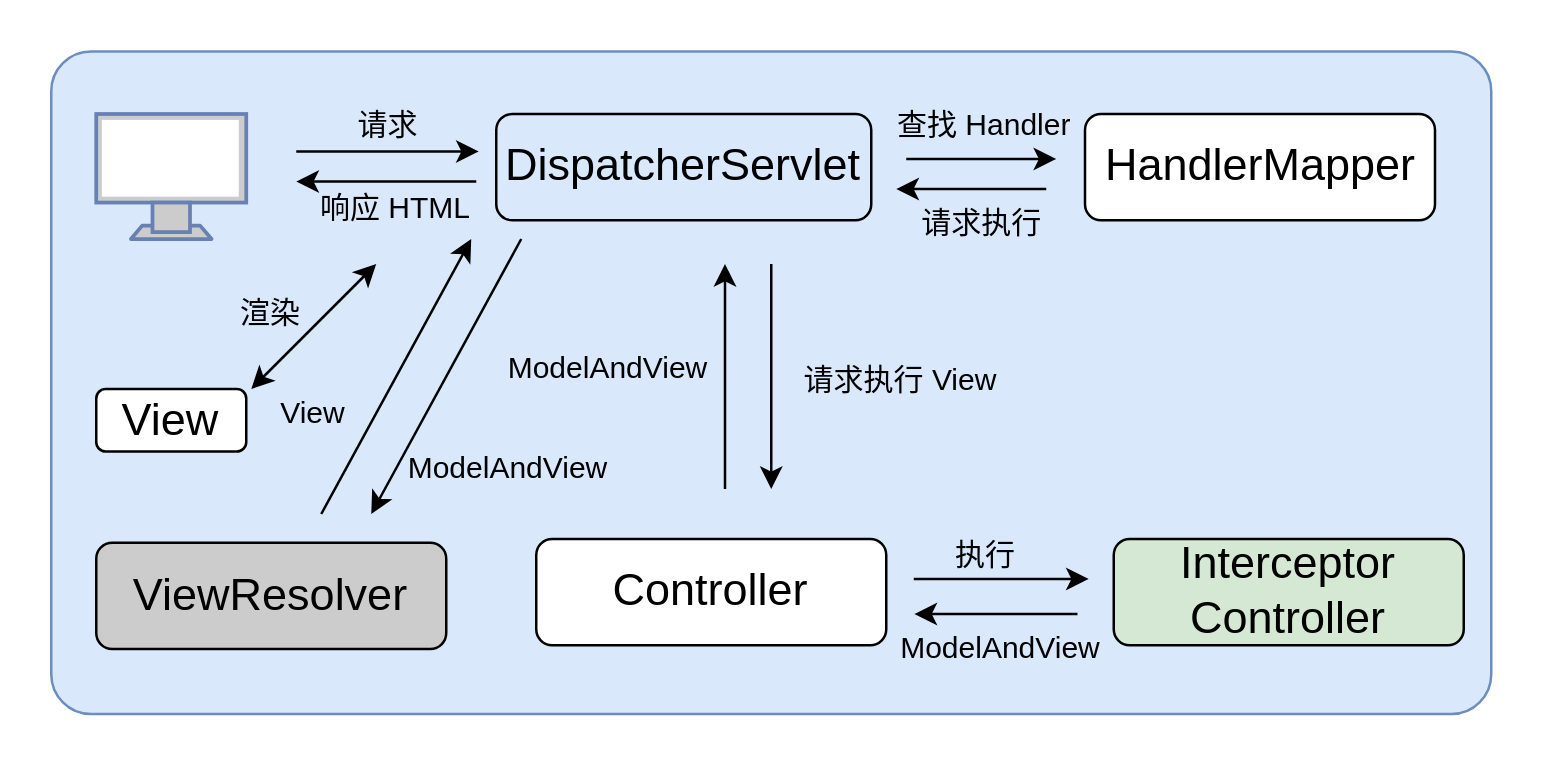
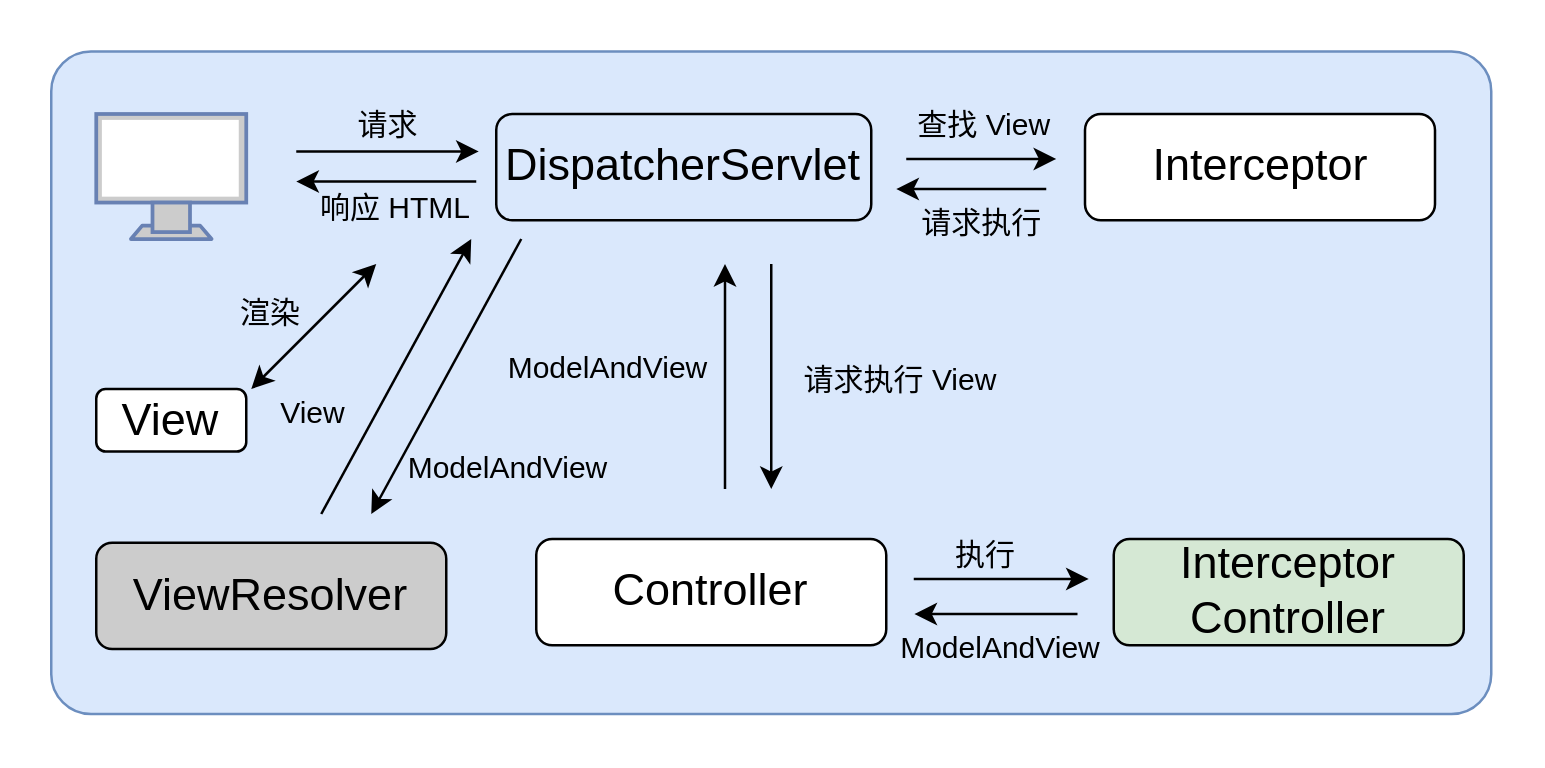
(985, 126) -> (985, 126)
(1261, 166) -> (1261, 166)
